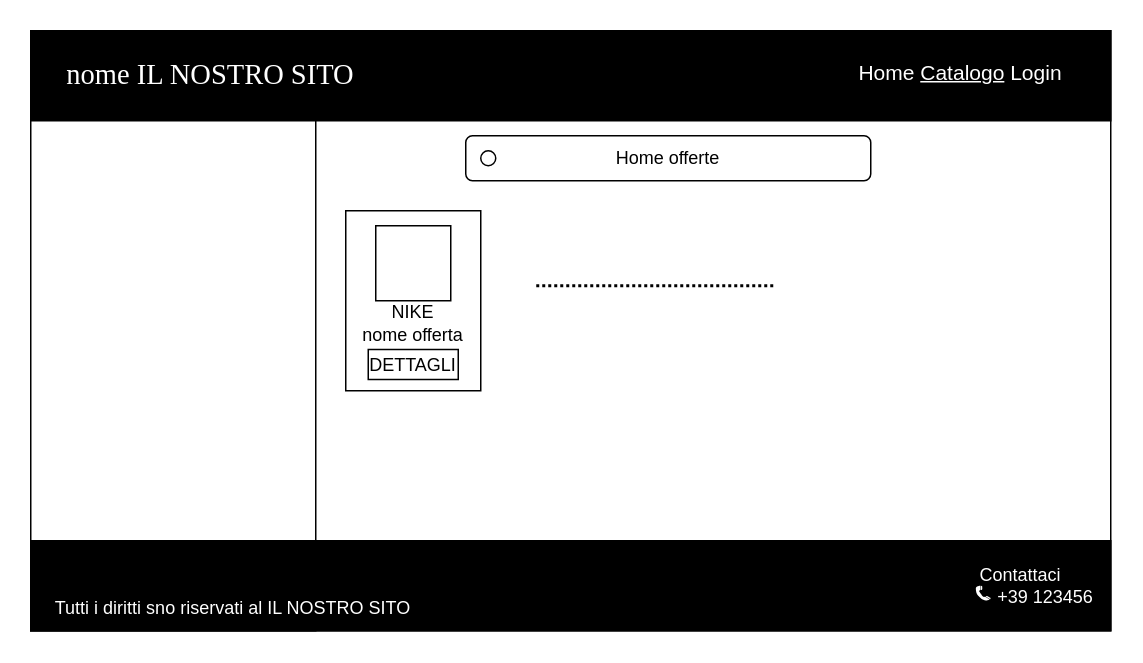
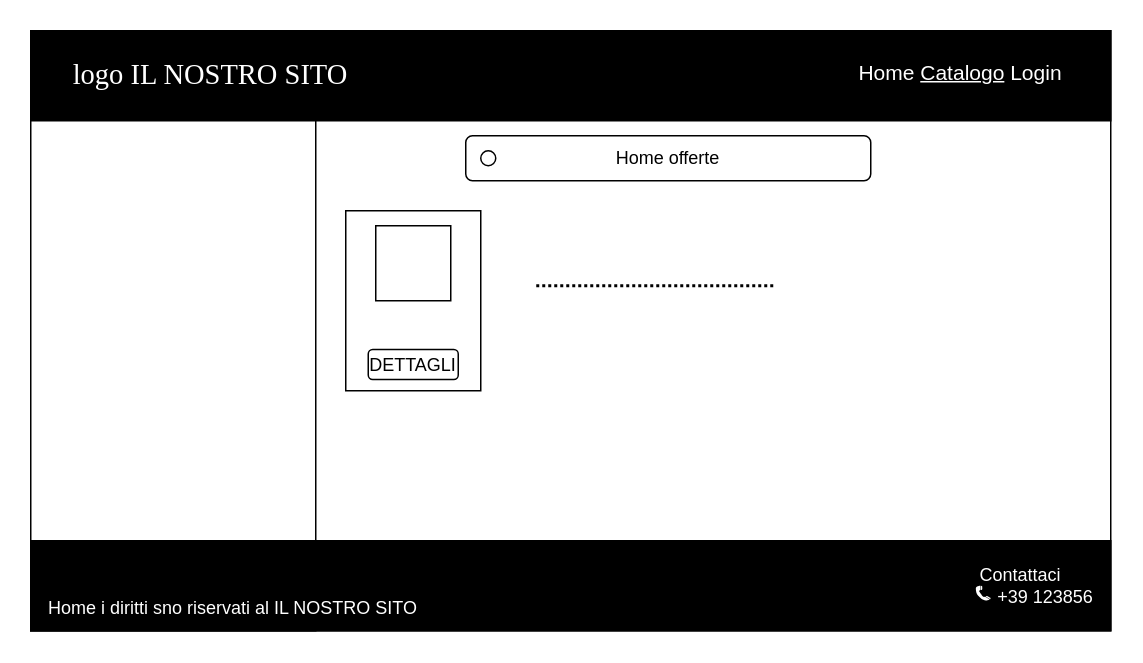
(211, 76) -> (211, 76)
(413, 323) -> none
(413, 365) -> (413, 365)
(1021, 586) -> (1021, 586)
(233, 608) -> (233, 608)
